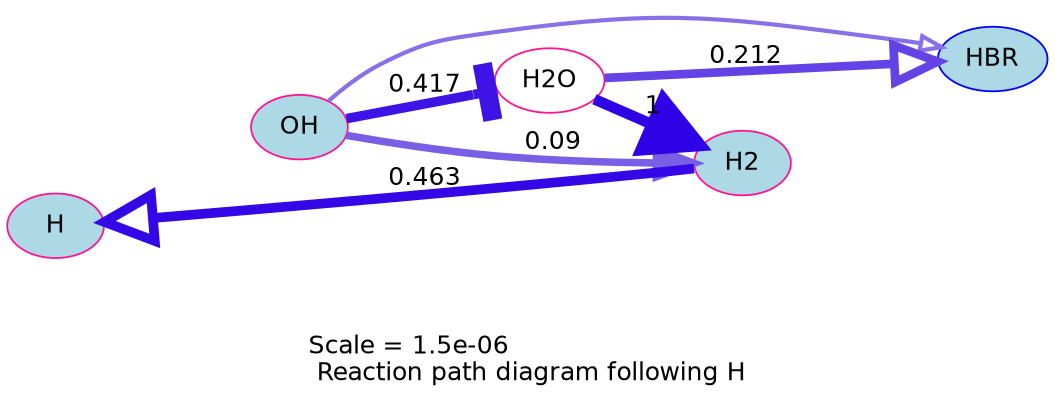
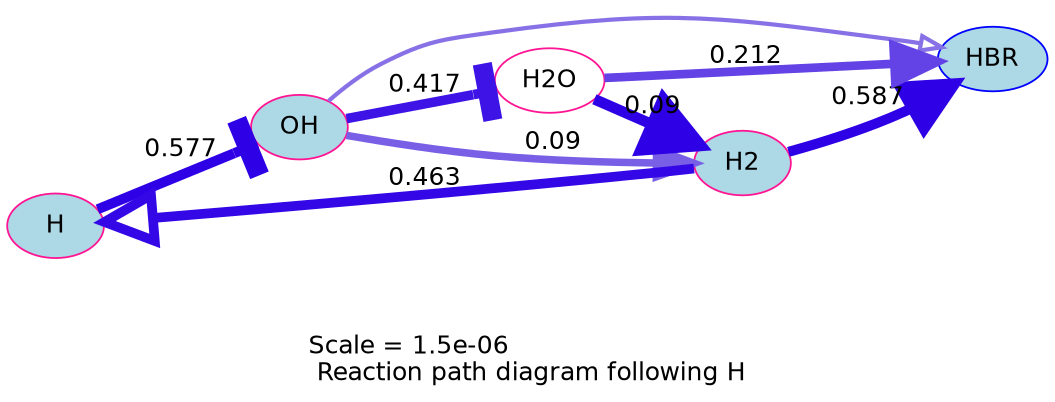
(749, 71) -> (749, 71)
(649, 107) -> (649, 107)
none -> (851, 133)
none -> (166, 181)
